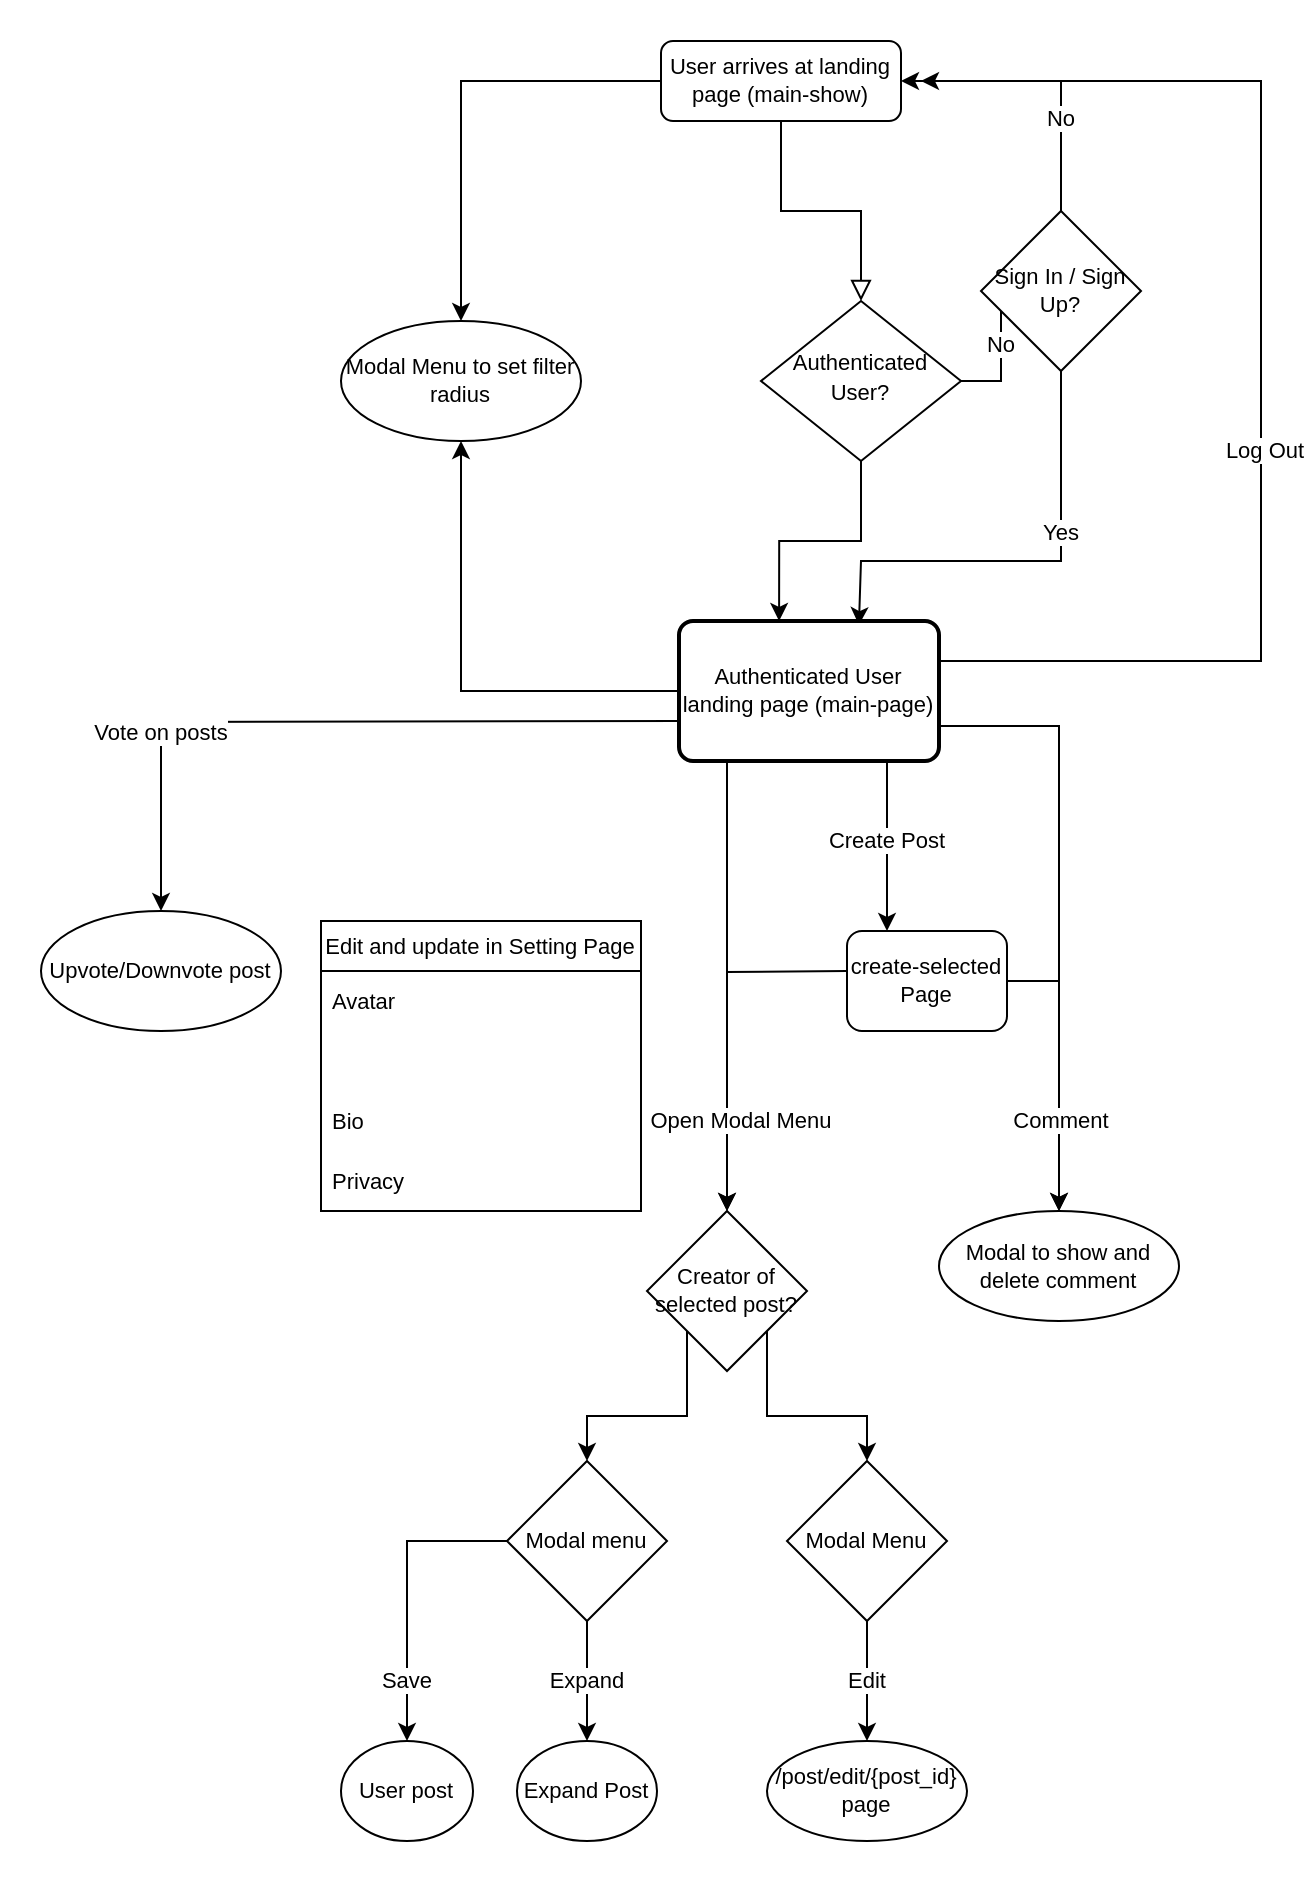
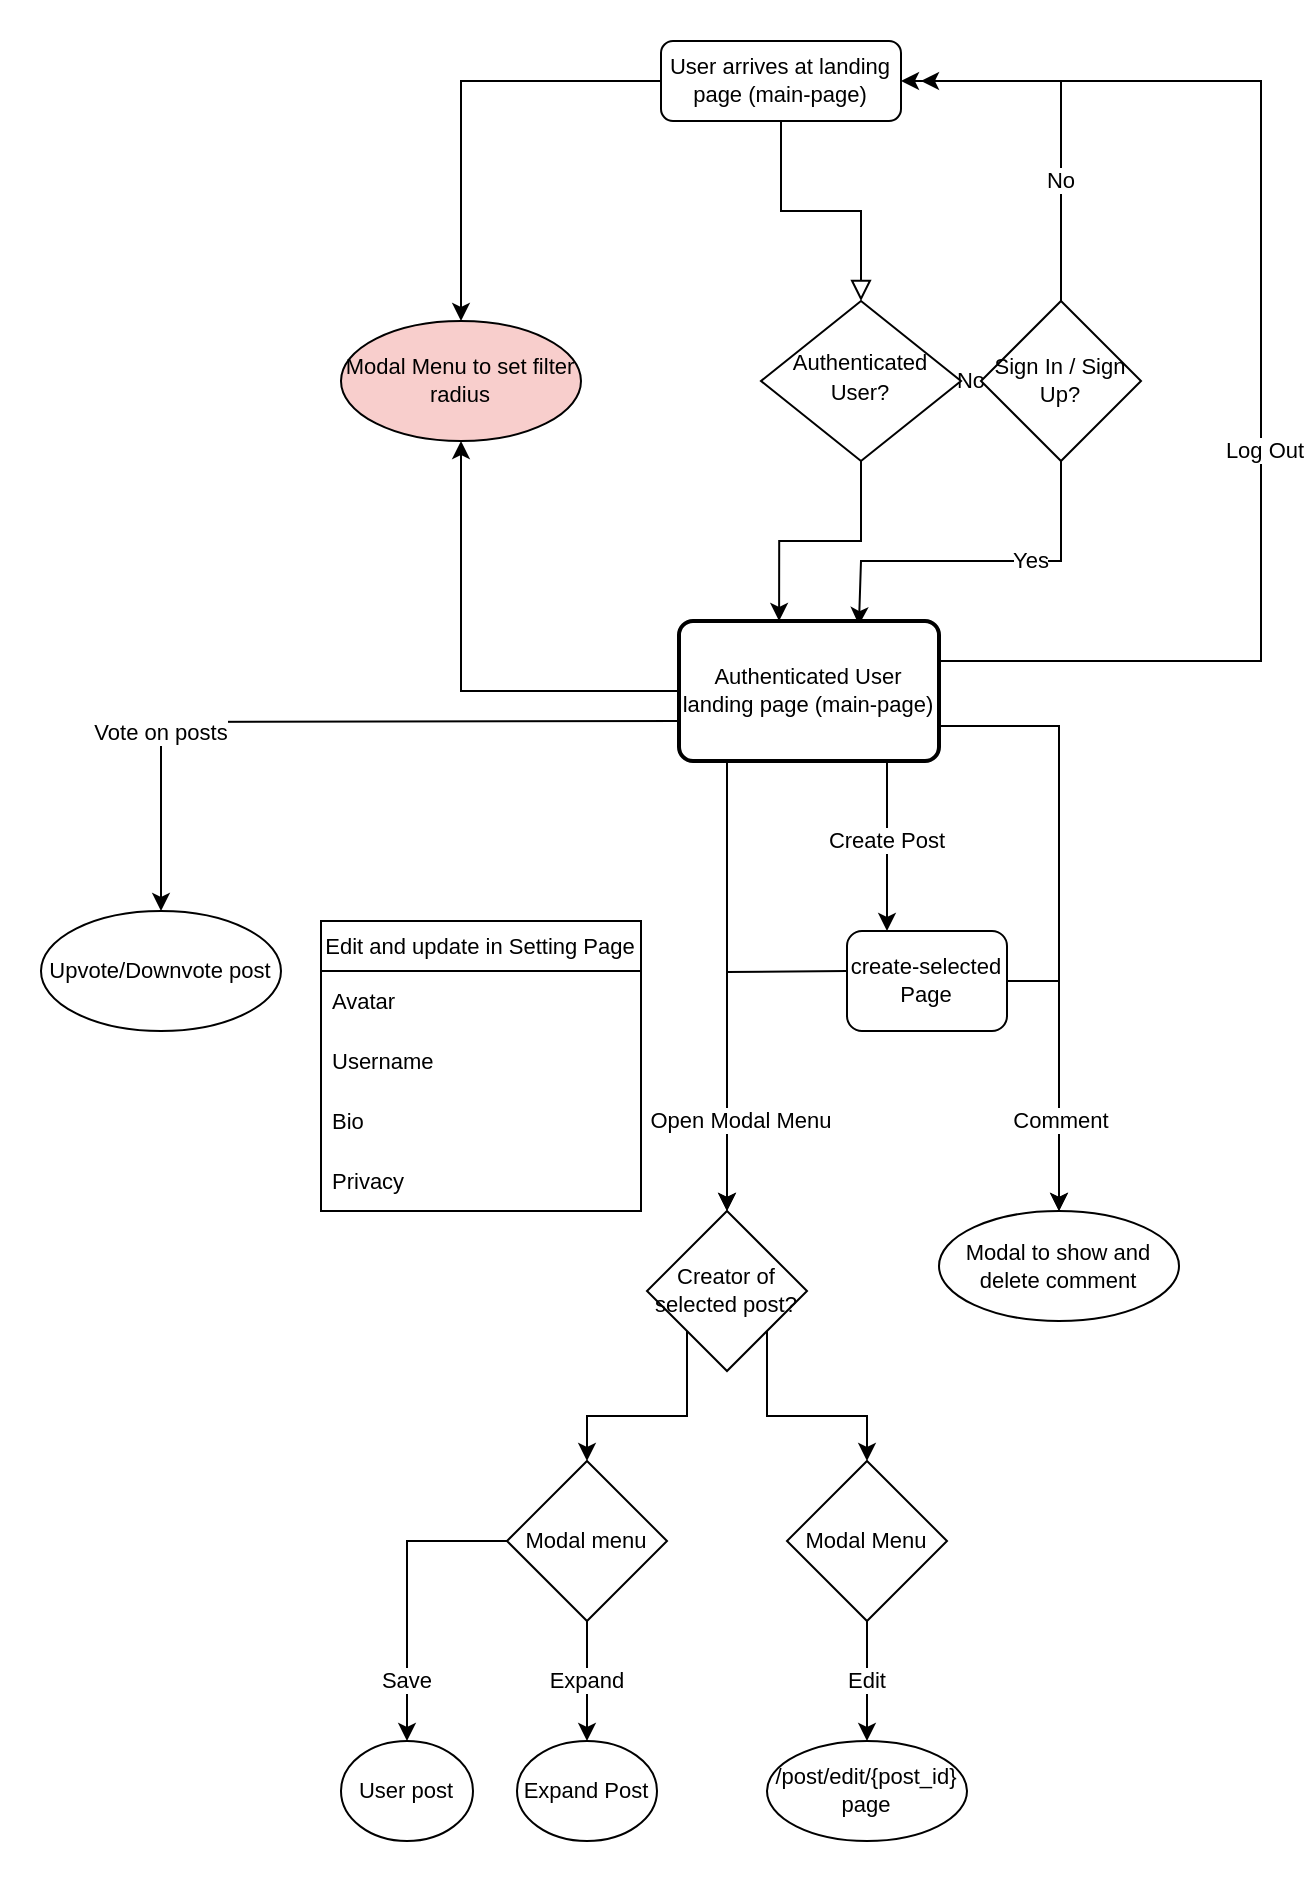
(781, 81) -> (781, 81)
(1061, 291) -> (1061, 381)
(461, 381) -> (461, 381)
none -> (481, 1061)
